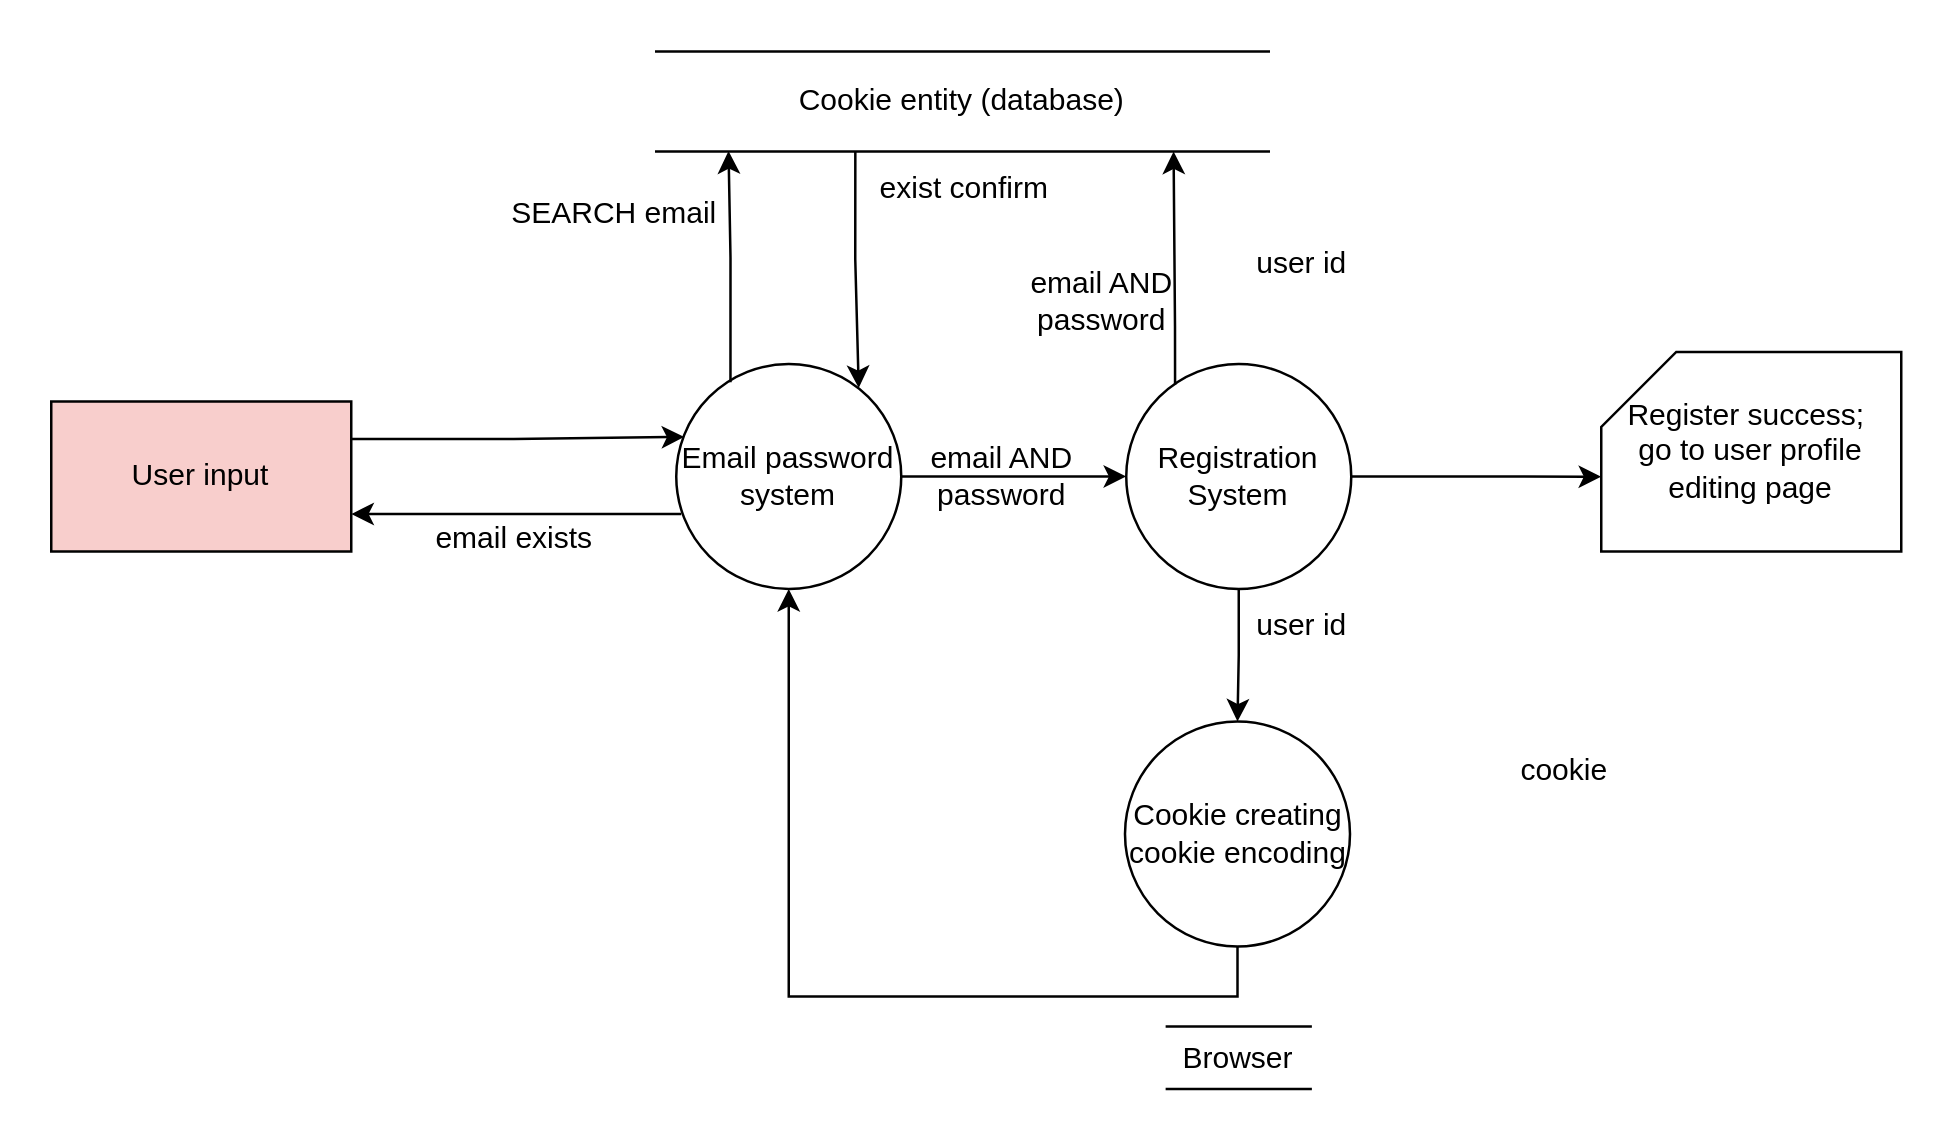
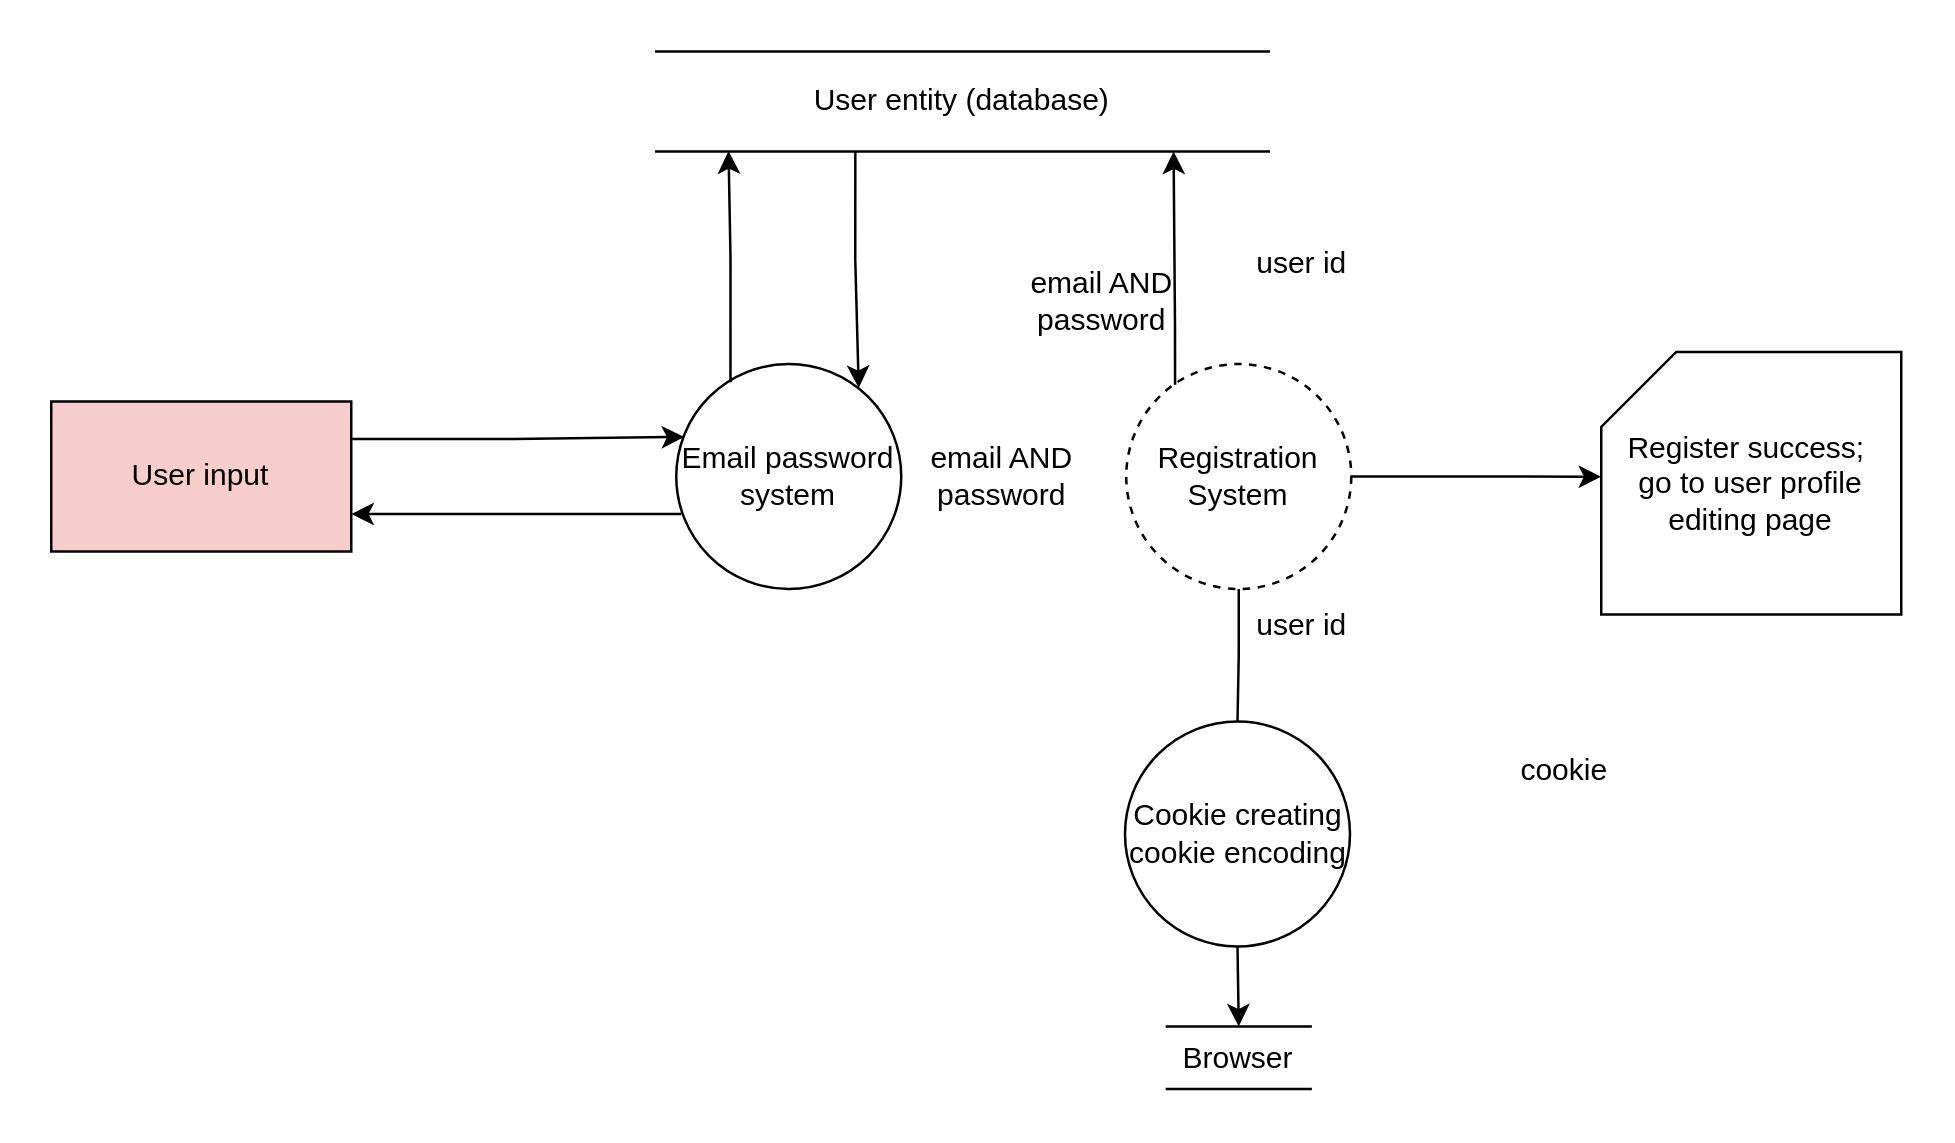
(963, 101) -> (963, 101)
(963, 189) -> none
(614, 214) -> none
(1751, 451) -> (1751, 483)
(1005, 476) -> none
(1239, 476) -> (1239, 476)
(514, 539) -> none
(1238, 703) -> (1238, 710)
(828, 996) -> (1238, 992)
